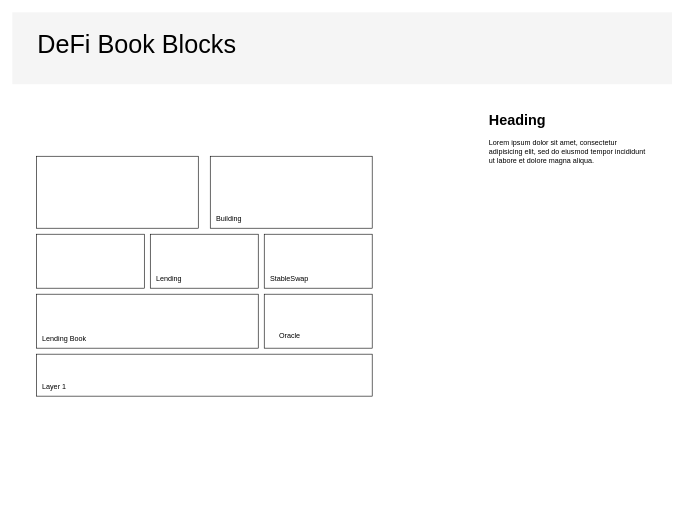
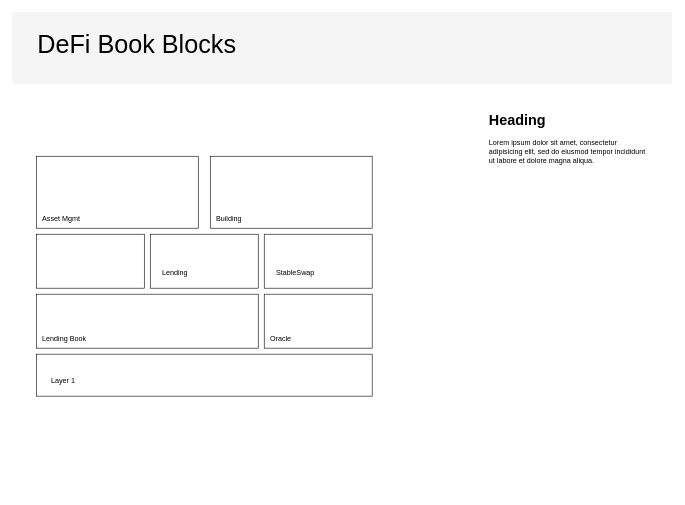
none -> (60, 219)
(174, 279) -> (180, 273)
(288, 279) -> (294, 273)
(297, 336) -> (288, 339)
(60, 387) -> (69, 381)
